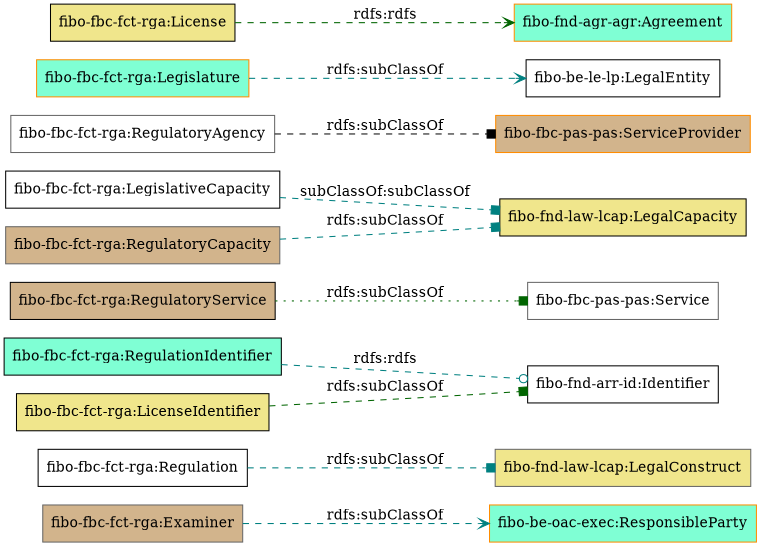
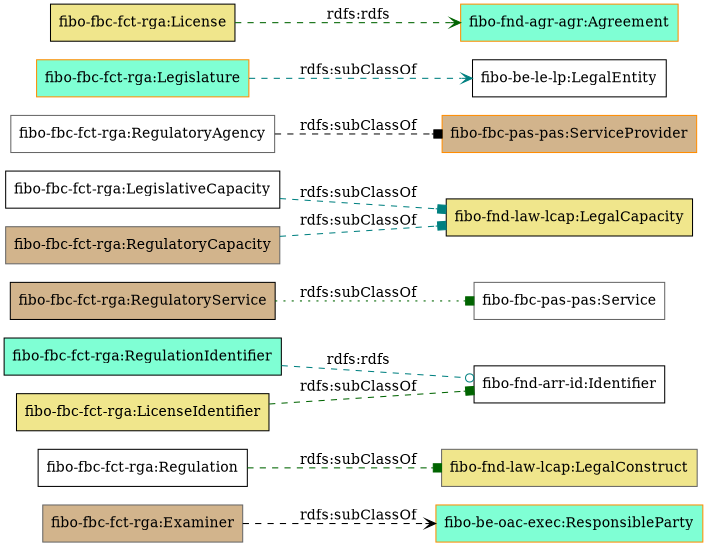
(385, 192) -> (359, 193)
(366, 468) -> (339, 468)
(361, 524) -> (334, 524)
